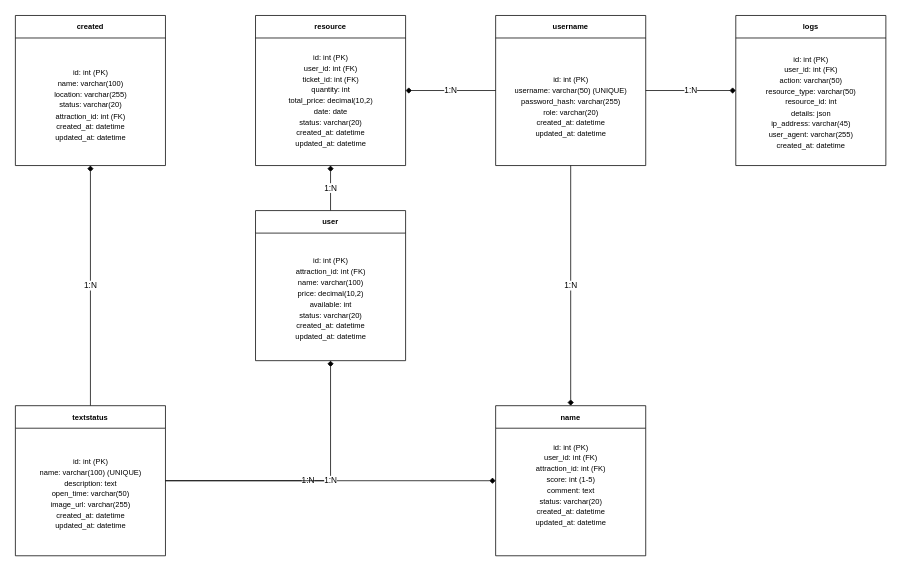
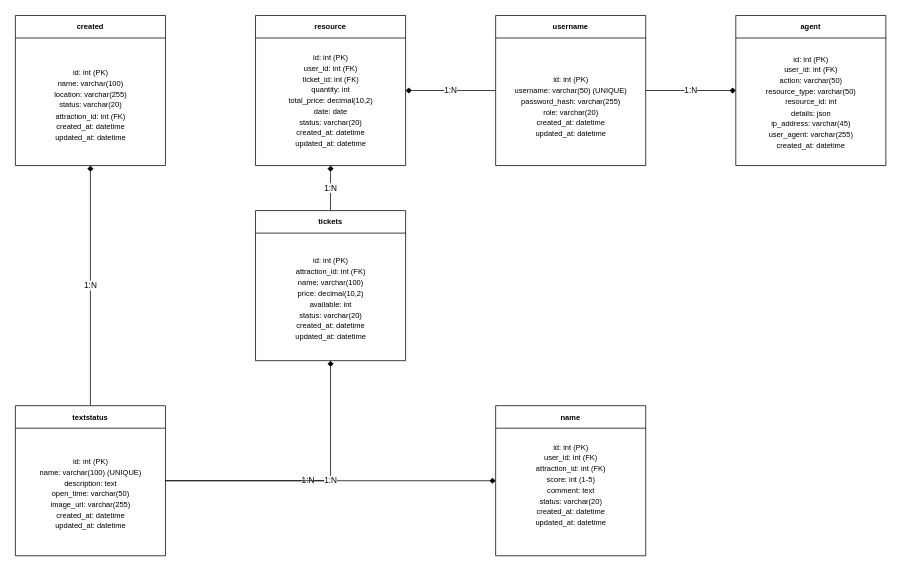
(810, 27) -> (810, 27)
(330, 222) -> (330, 222)
(570, 283) -> none
